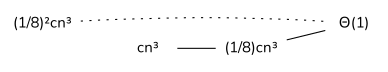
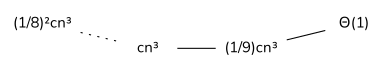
(203, 18) -> (100, 37)
(251, 48) -> (251, 48)
